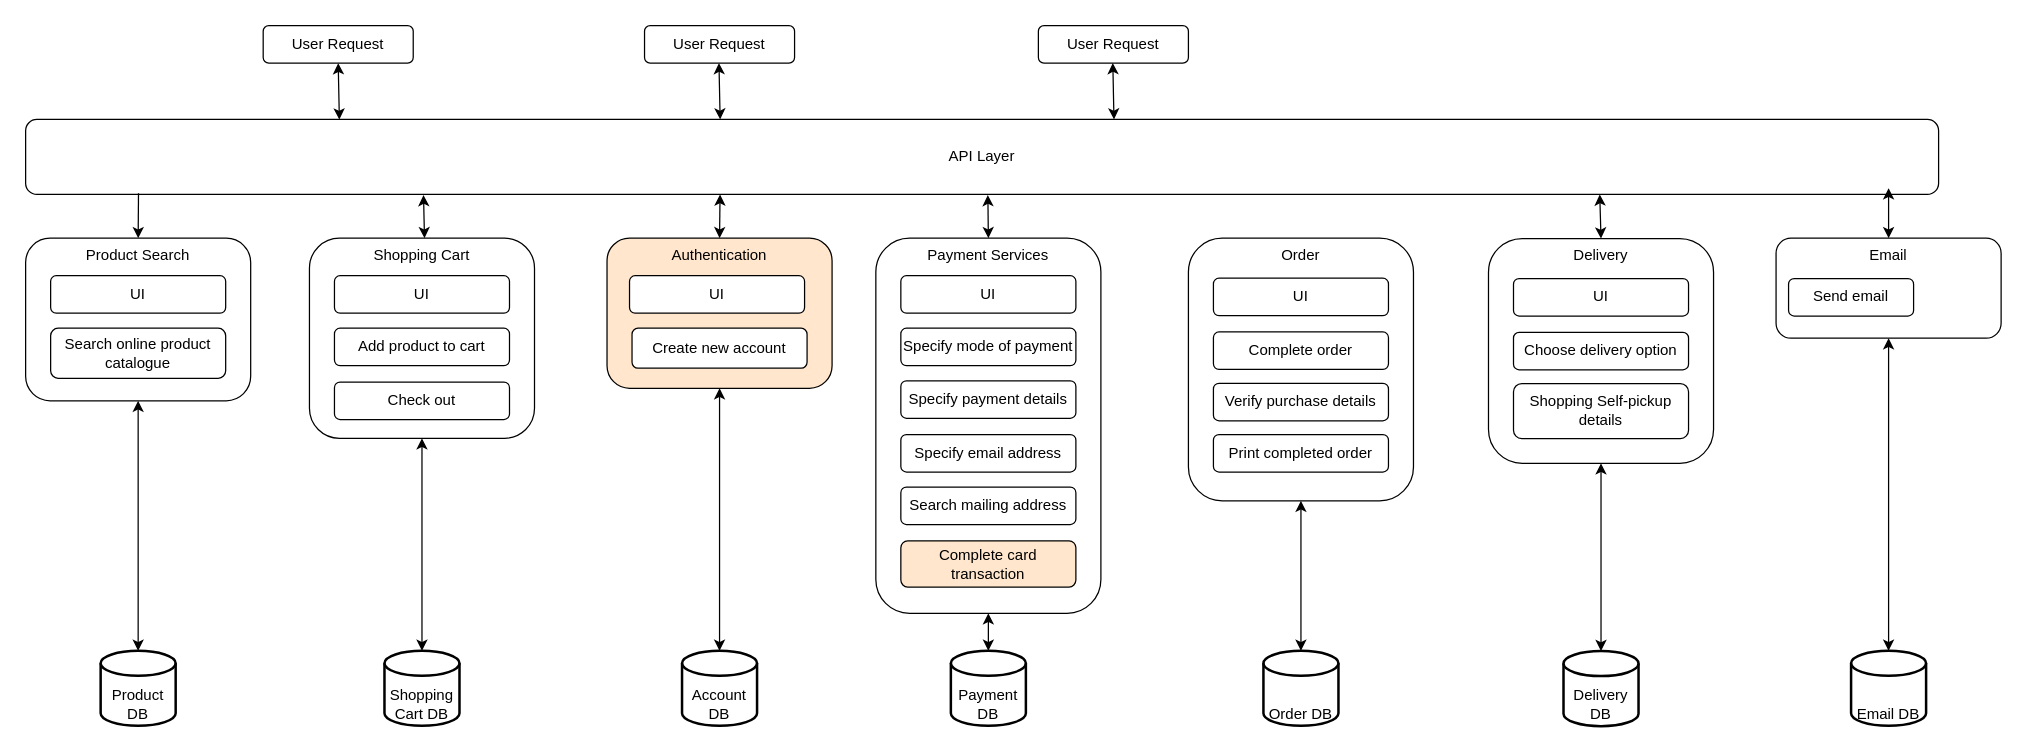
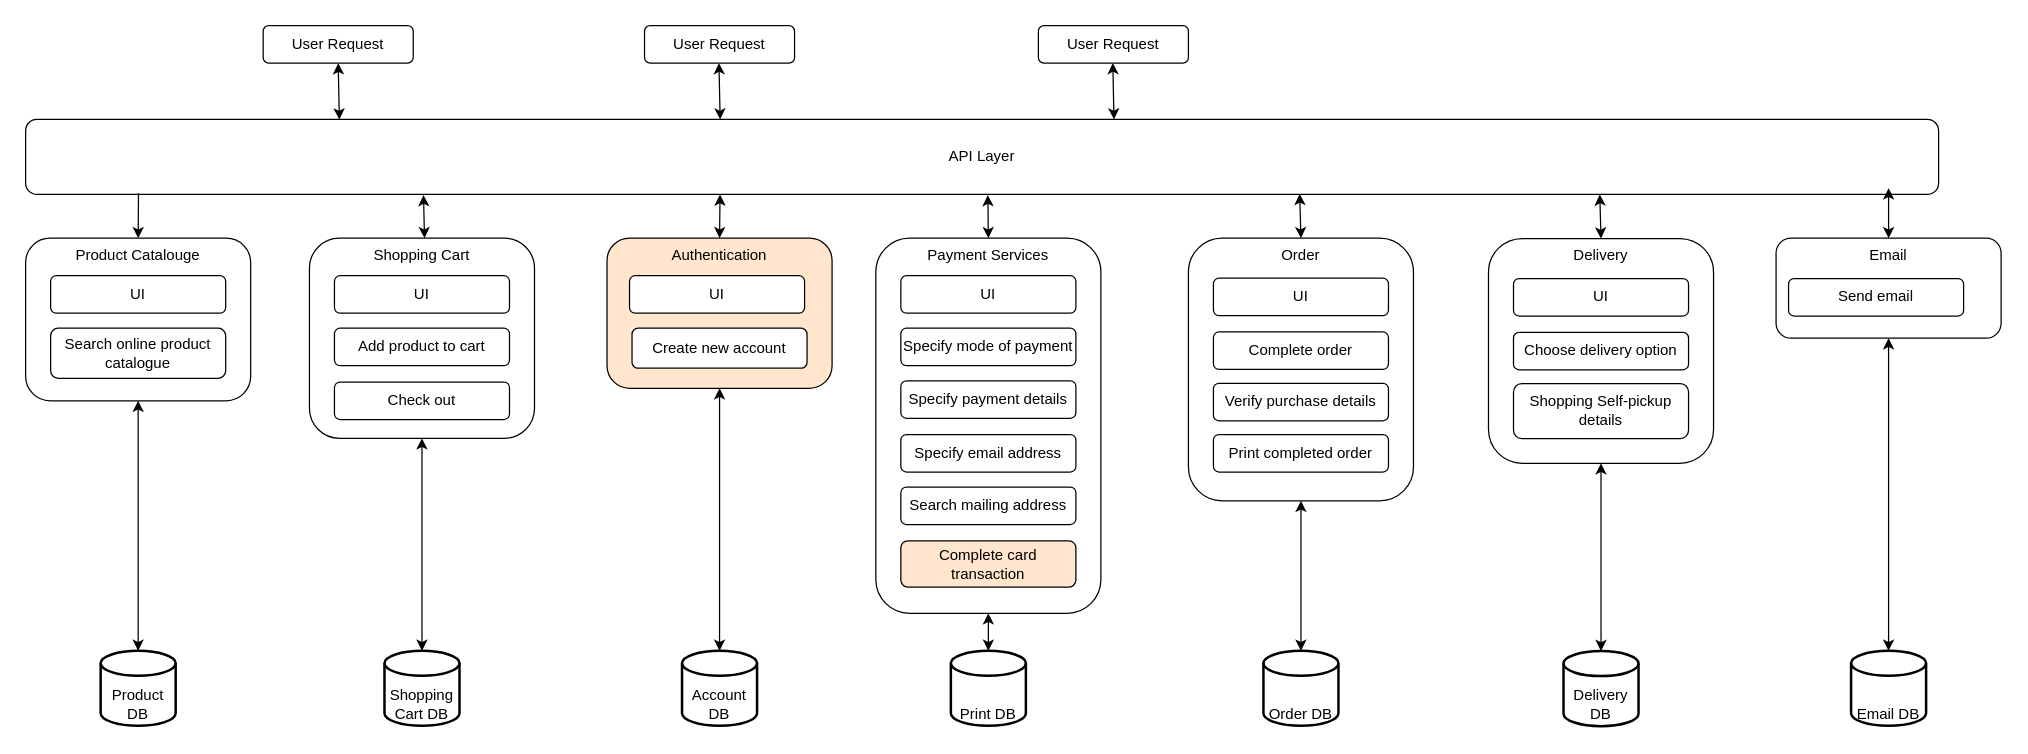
none -> (1300, 216)
(138, 256) -> (138, 256)
(1851, 297) -> (1876, 297)
(988, 704) -> (988, 713)
